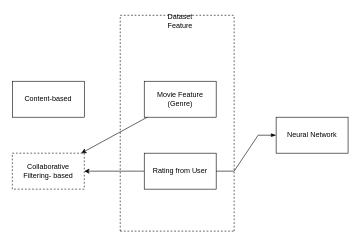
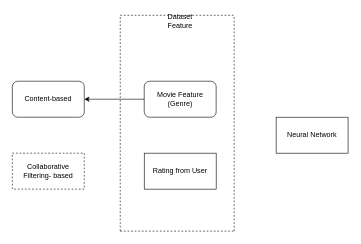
(48, 99) -> (48, 99)
(180, 99) -> (180, 99)
(116, 134) -> (89, 99)
(245, 155) -> none
(89, 171) -> none
